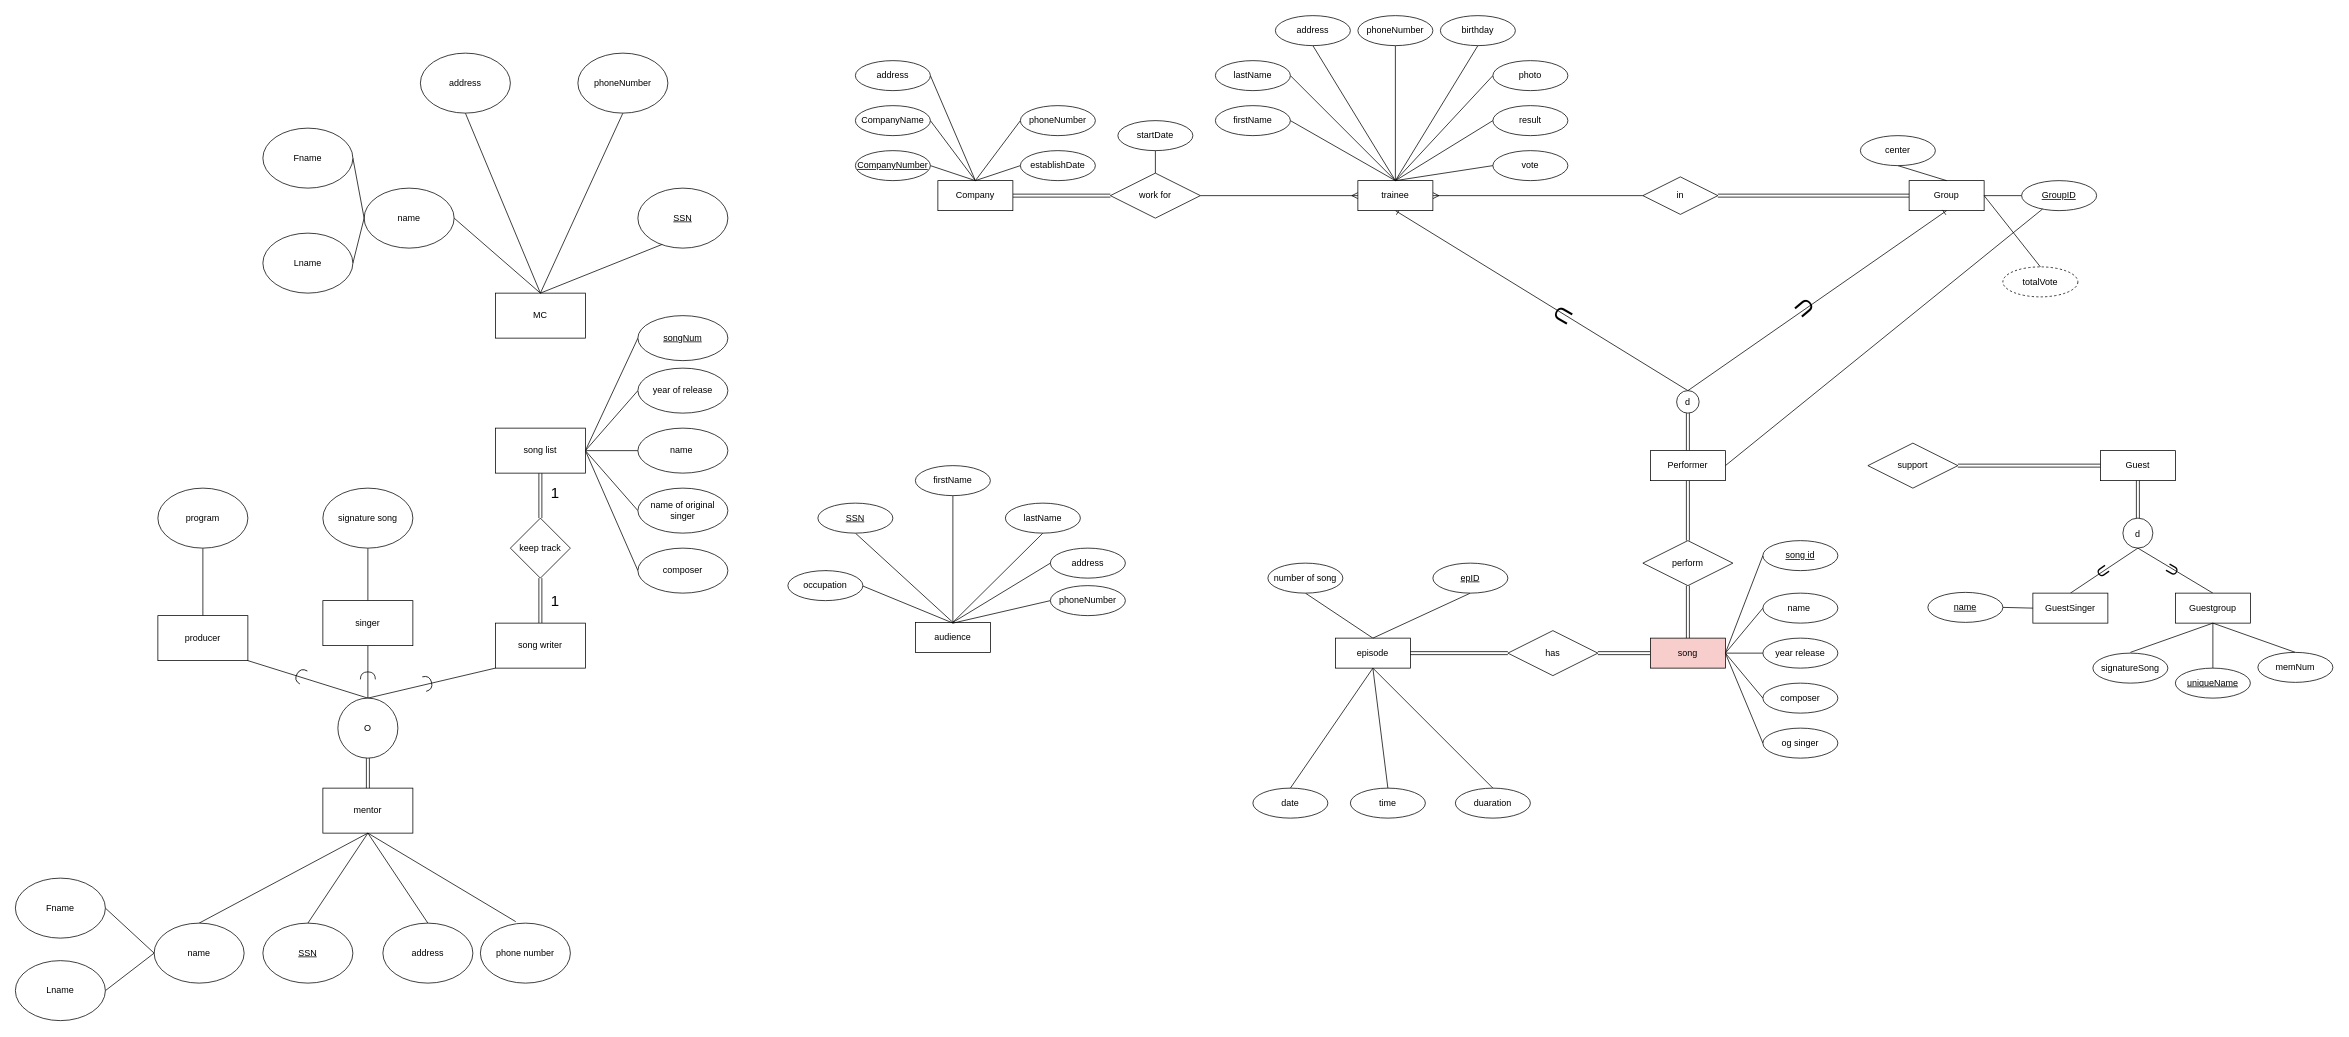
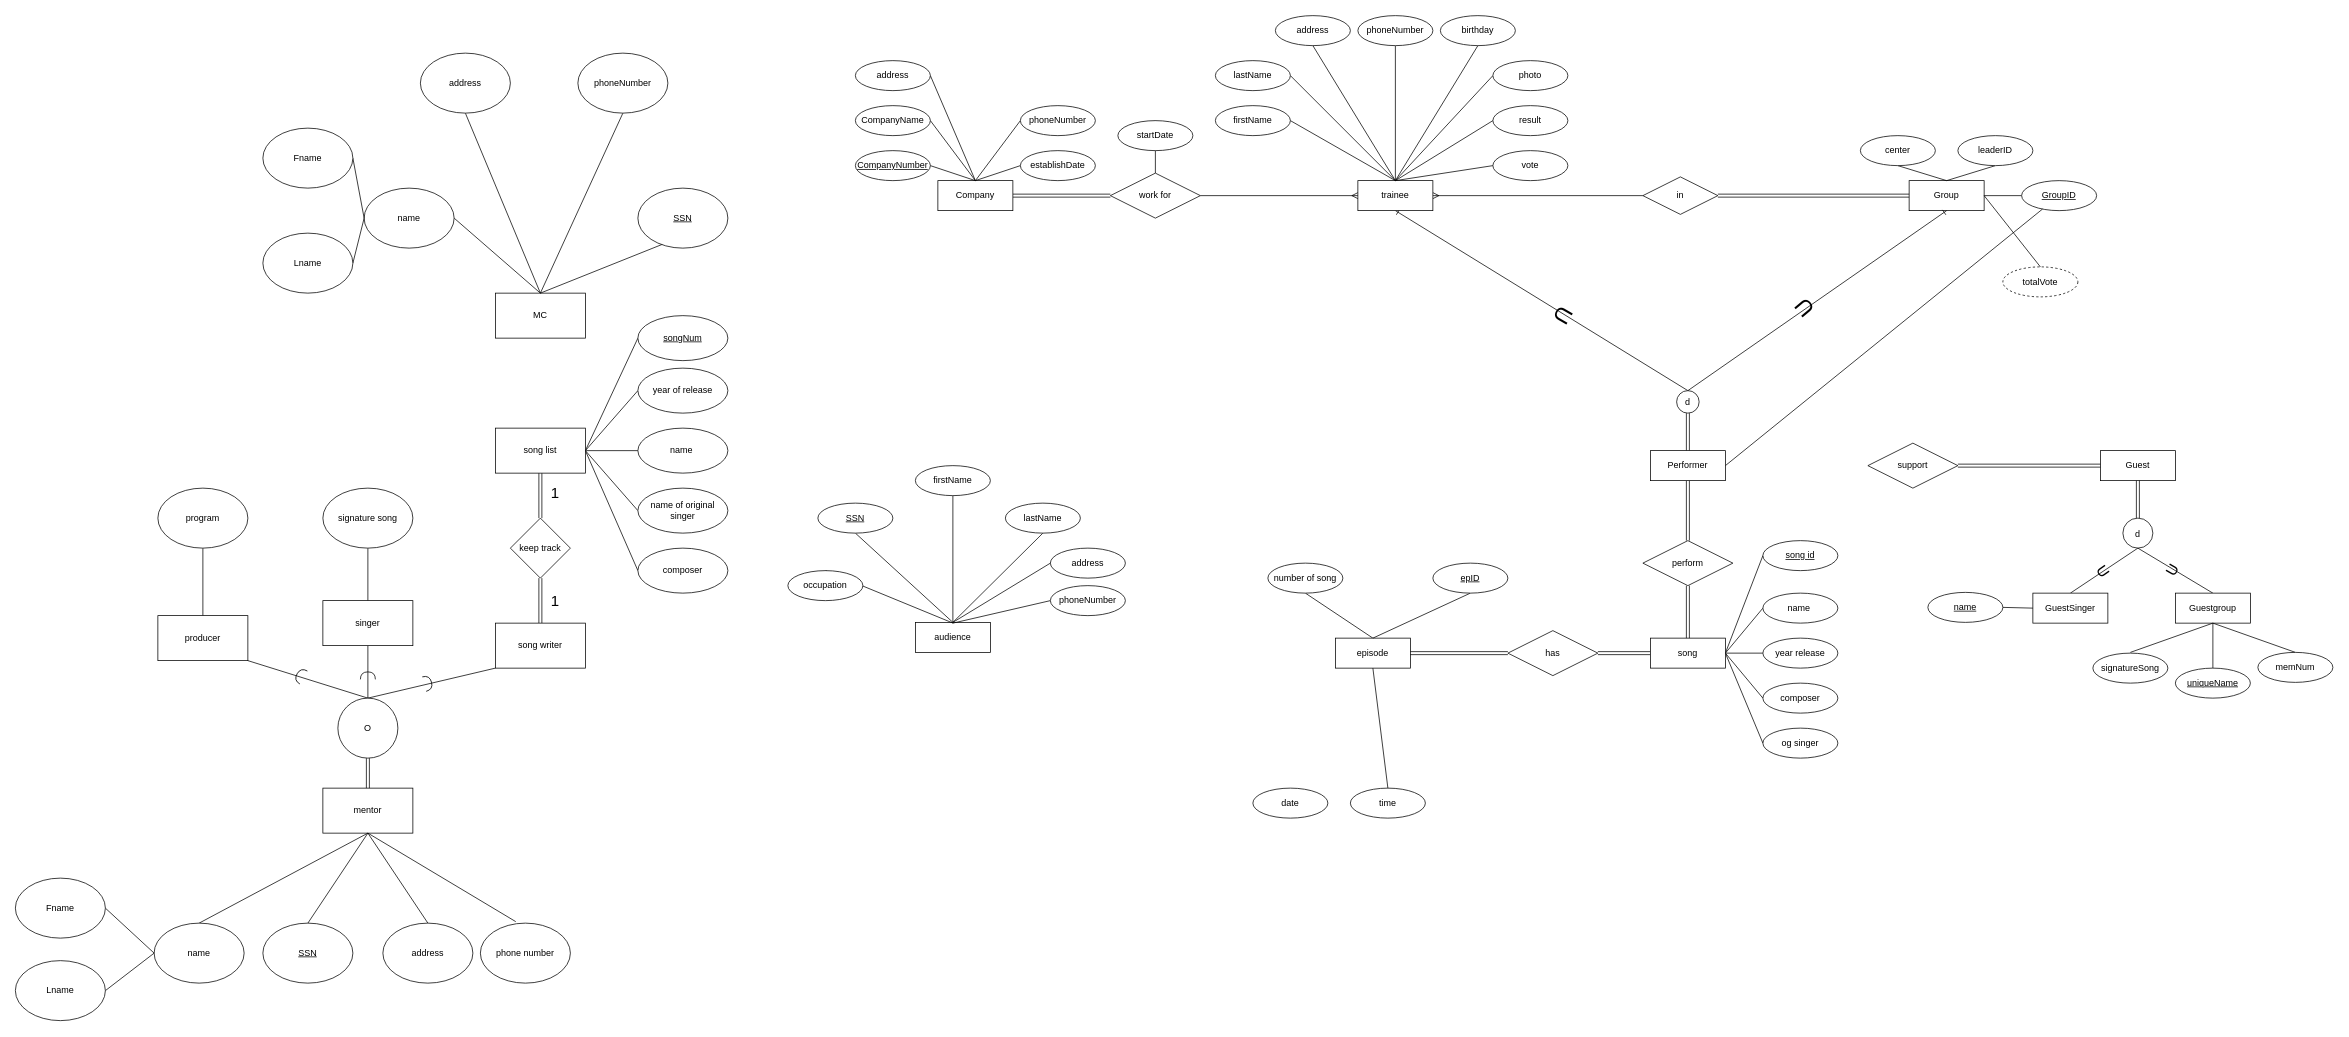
none -> (1995, 150)
none -> (1971, 173)
(1688, 653) -> (1688, 653)
(1433, 728) -> none
(1331, 729) -> none
(1493, 803) -> none
